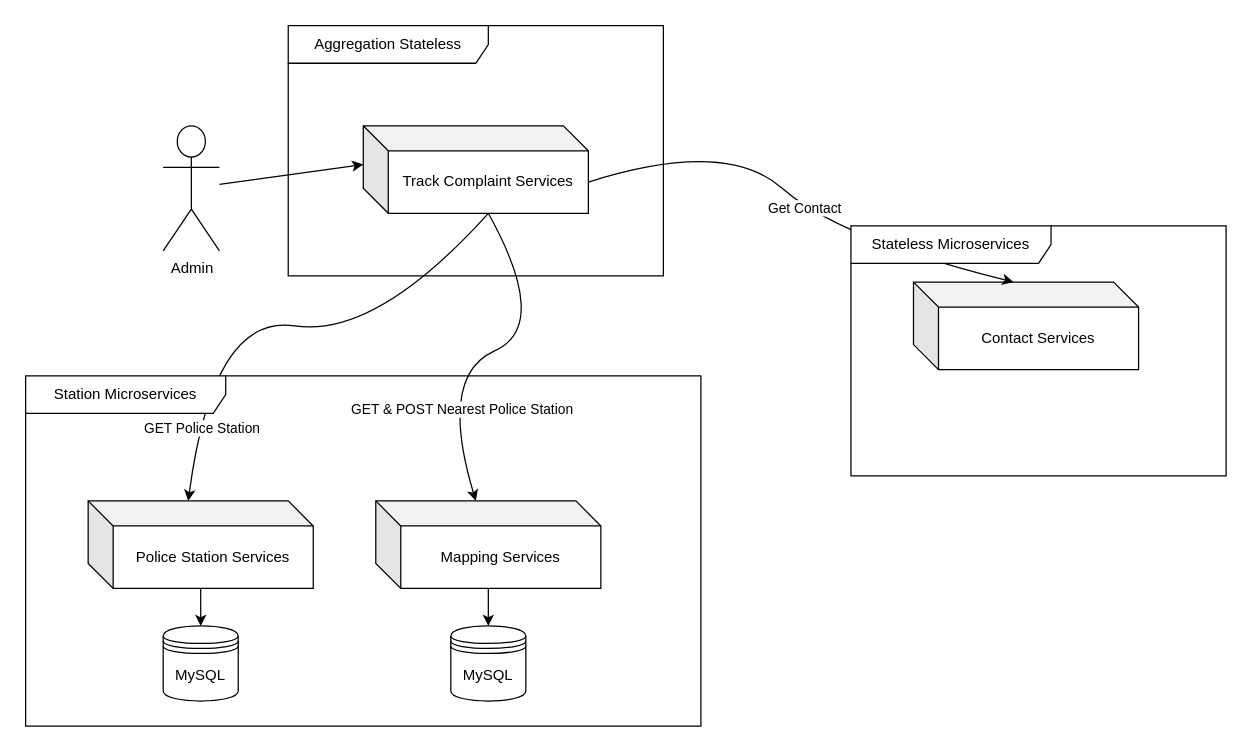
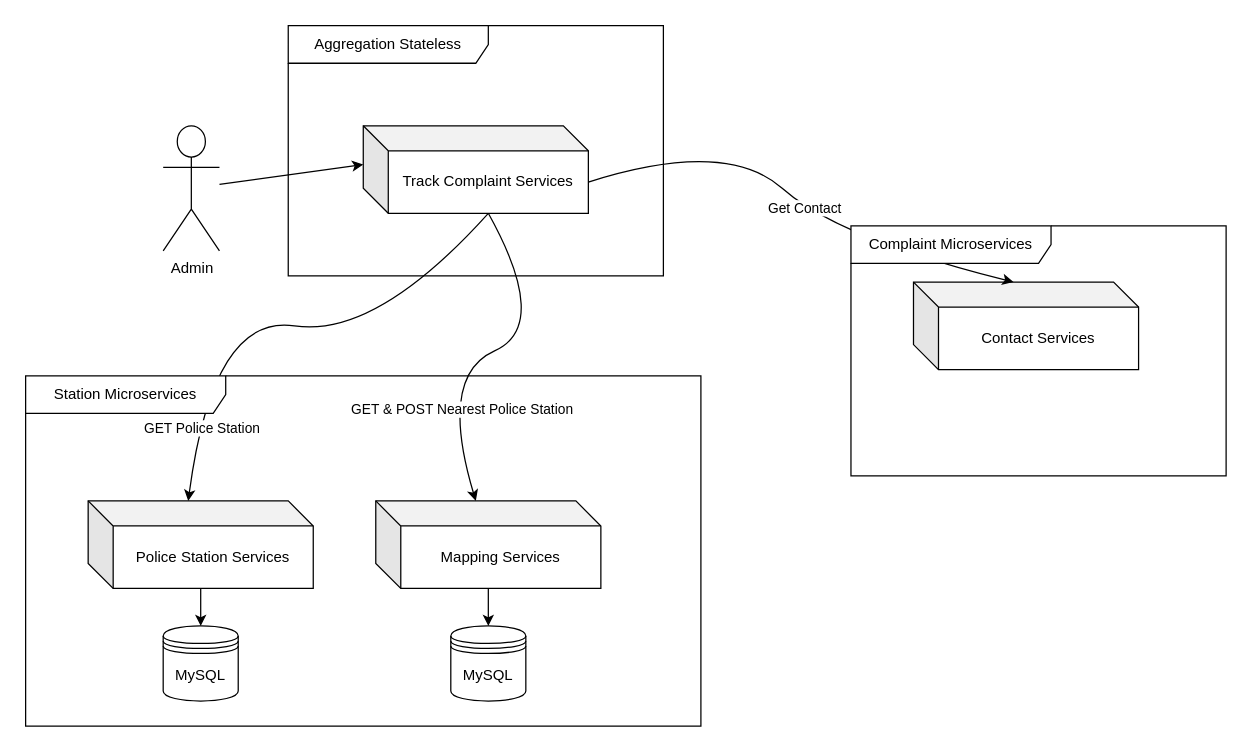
(951, 244) -> (951, 244)
